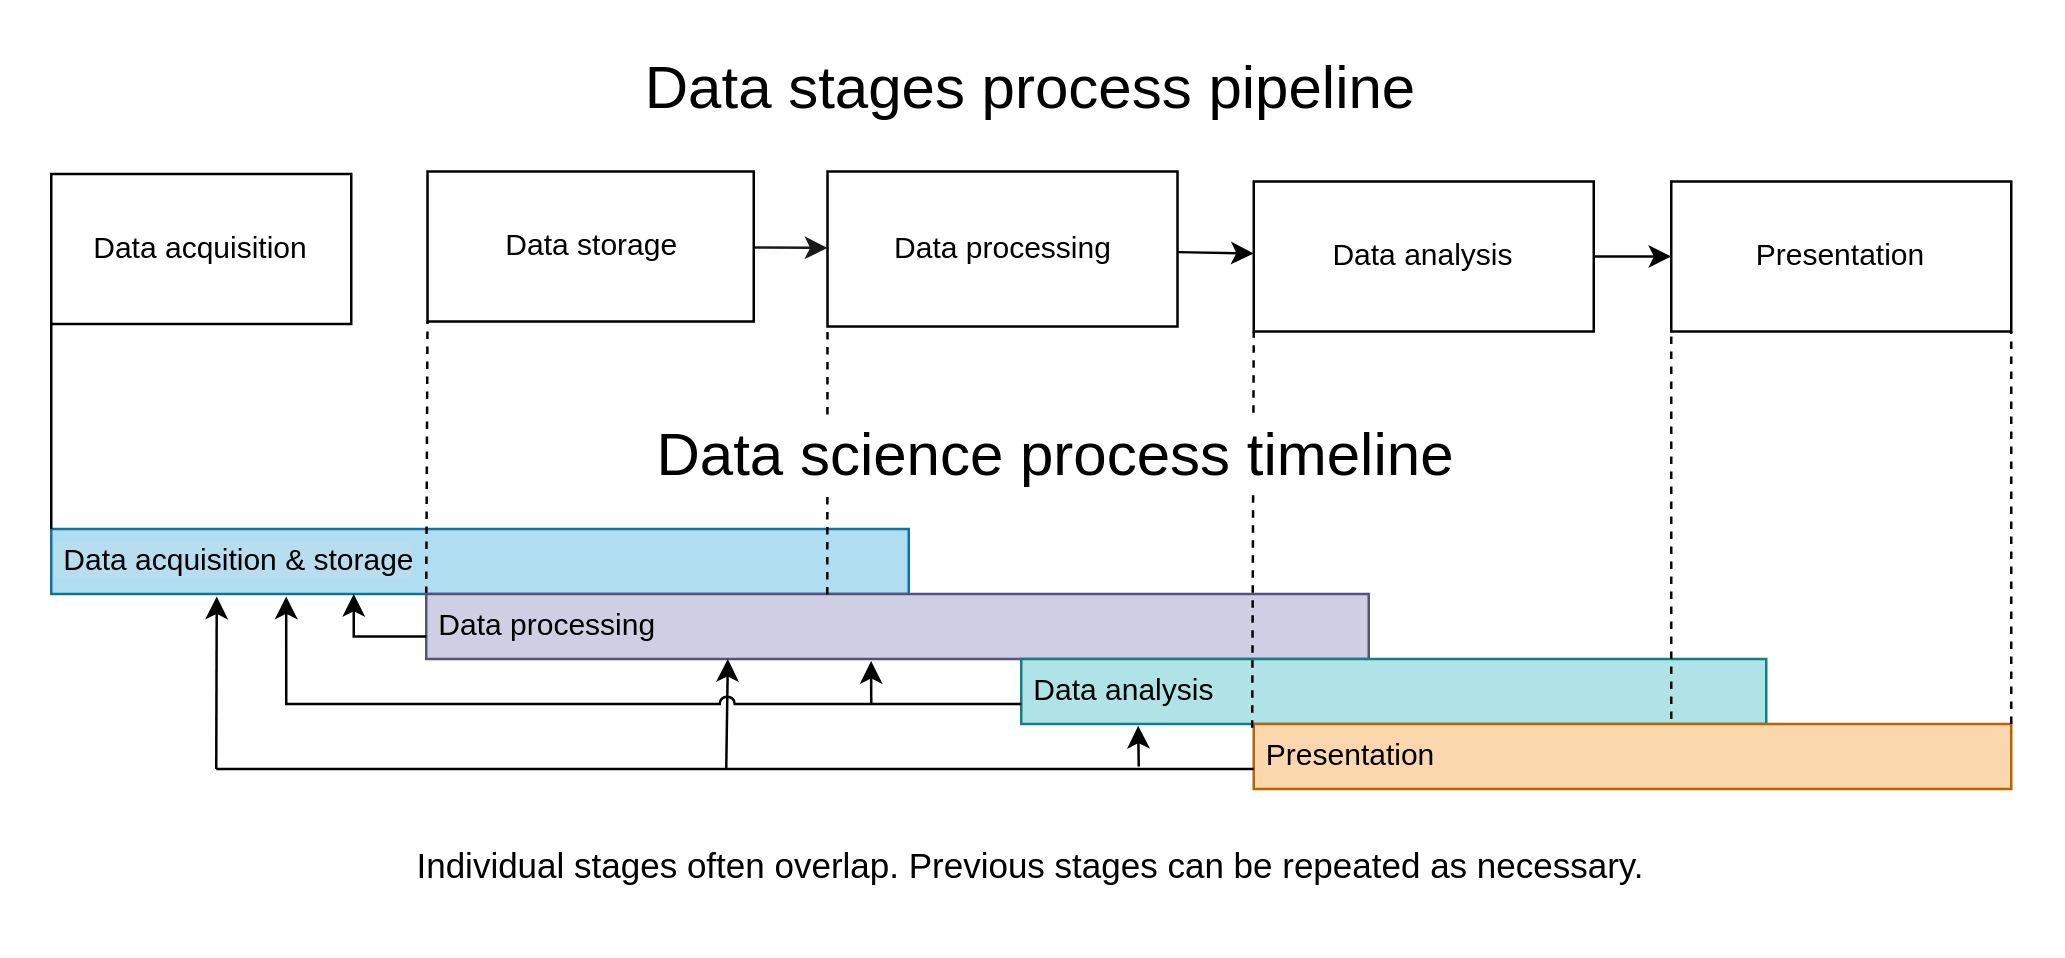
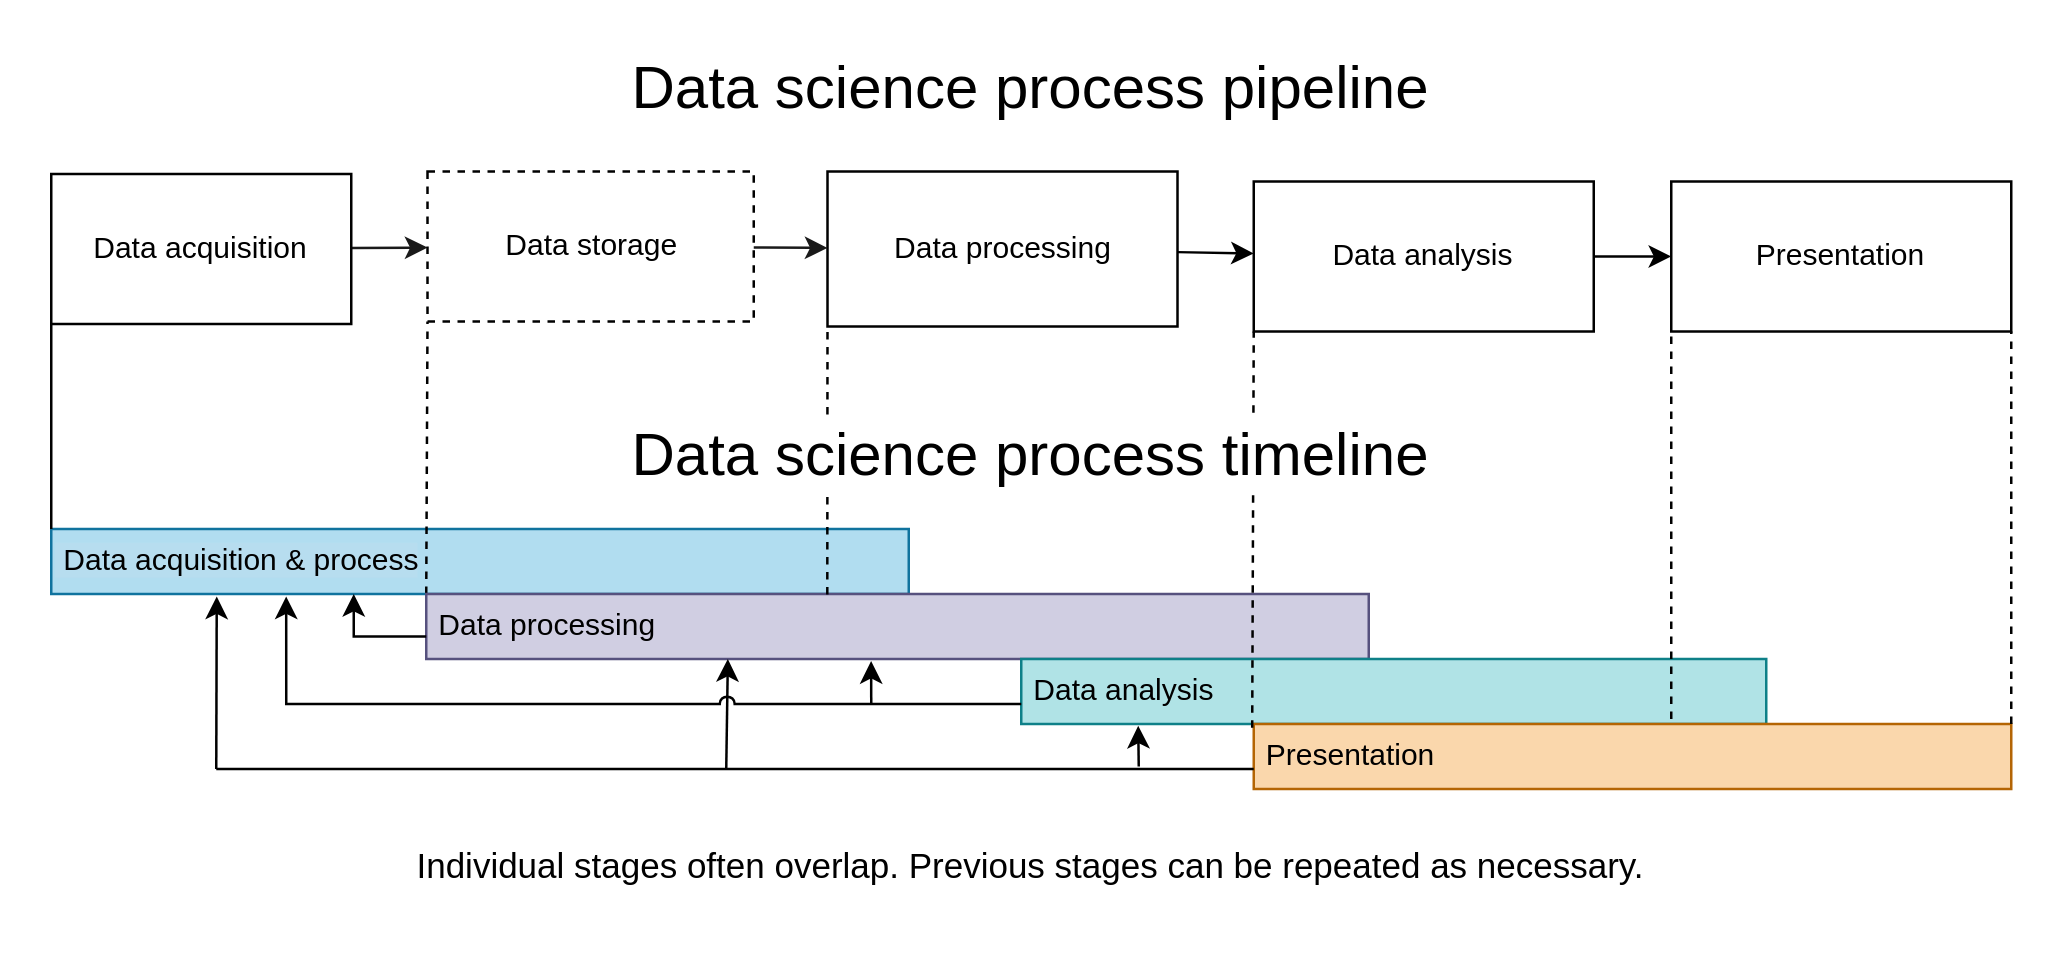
(1031, 89) -> (1031, 89)
(591, 246) -> (591, 246)
none -> (381, 248)
(1056, 456) -> (1031, 456)
(251, 561) -> (251, 561)
